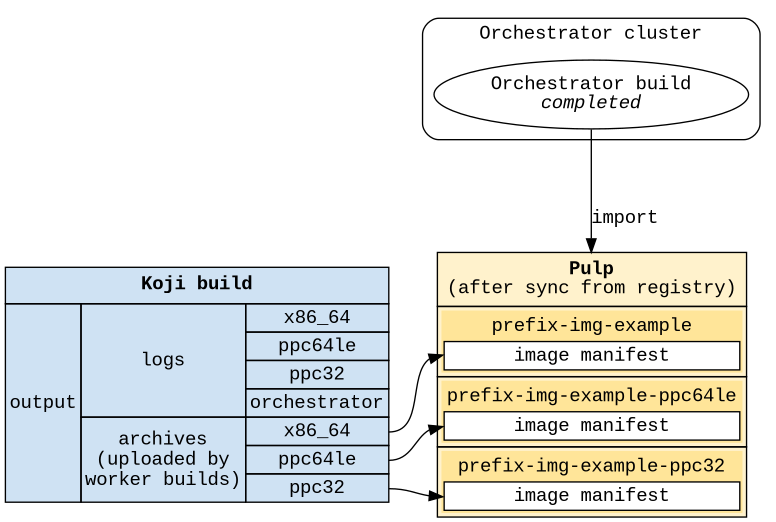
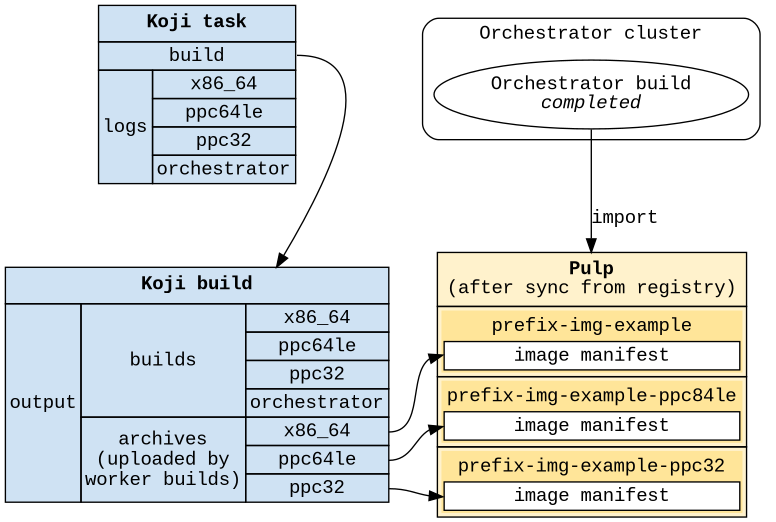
none -> (197, 94)
(163, 360) -> (163, 360)
(592, 396) -> (592, 396)
